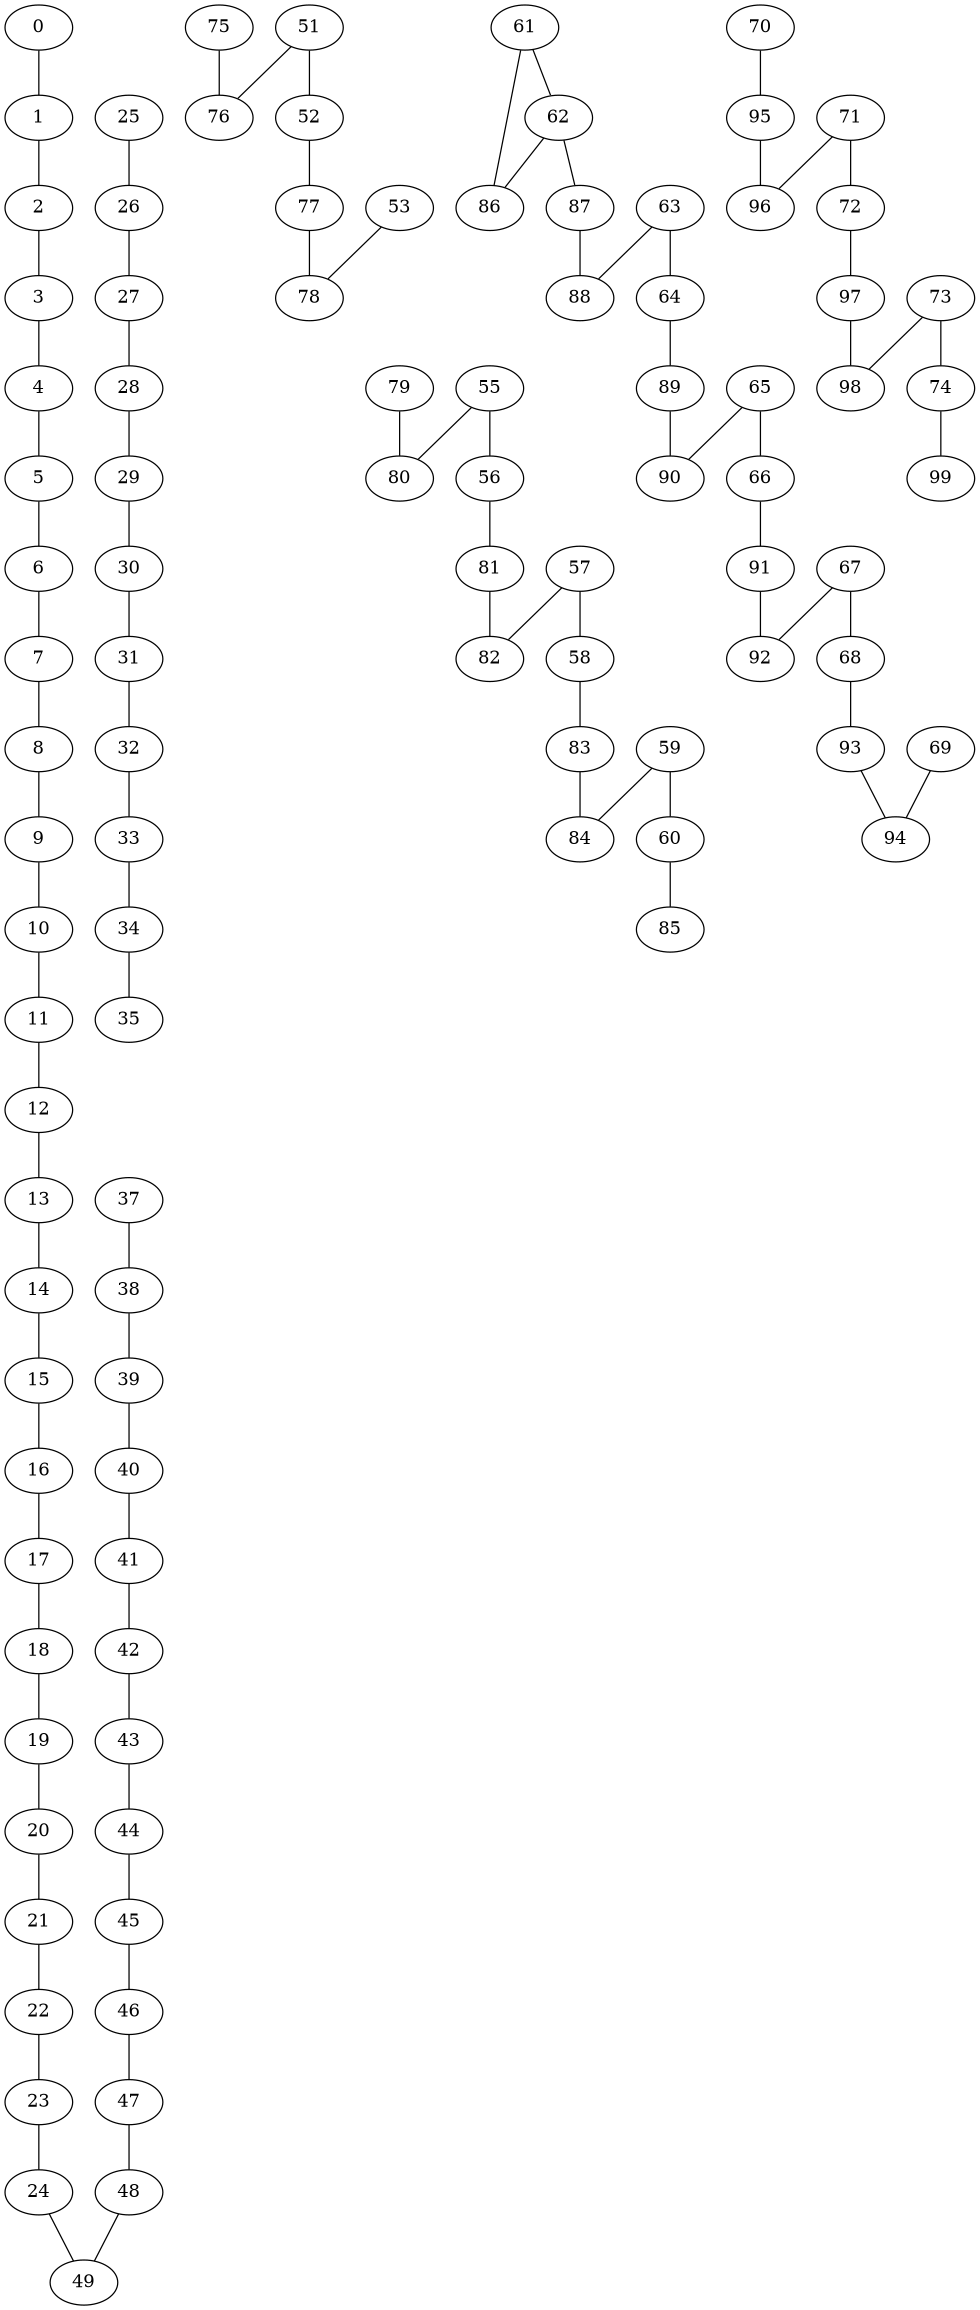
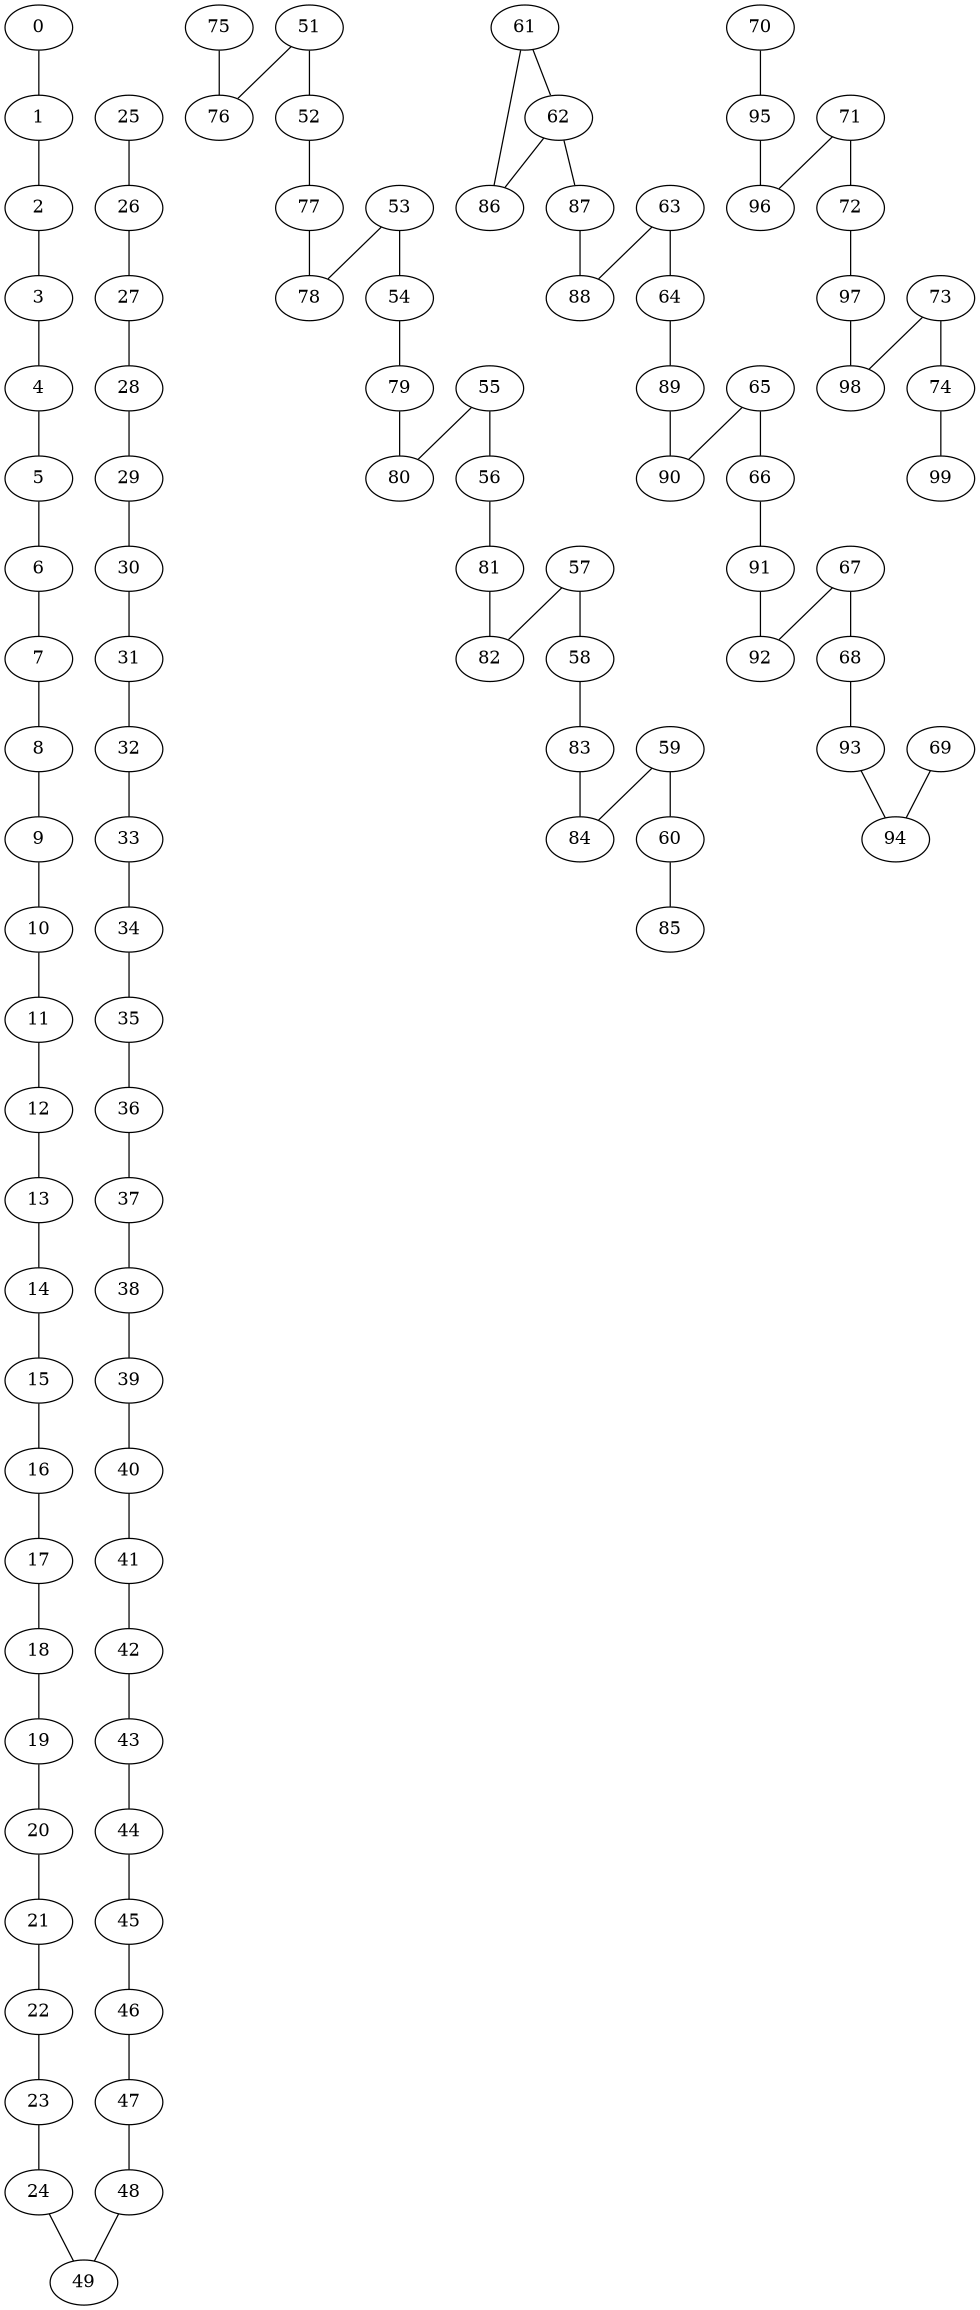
none -> (400, 298)
none -> (129, 1110)
